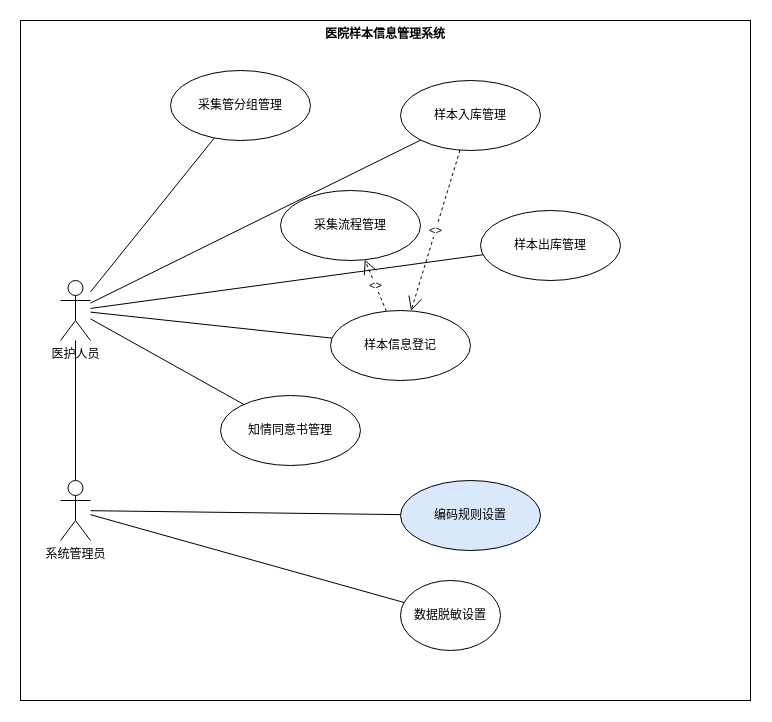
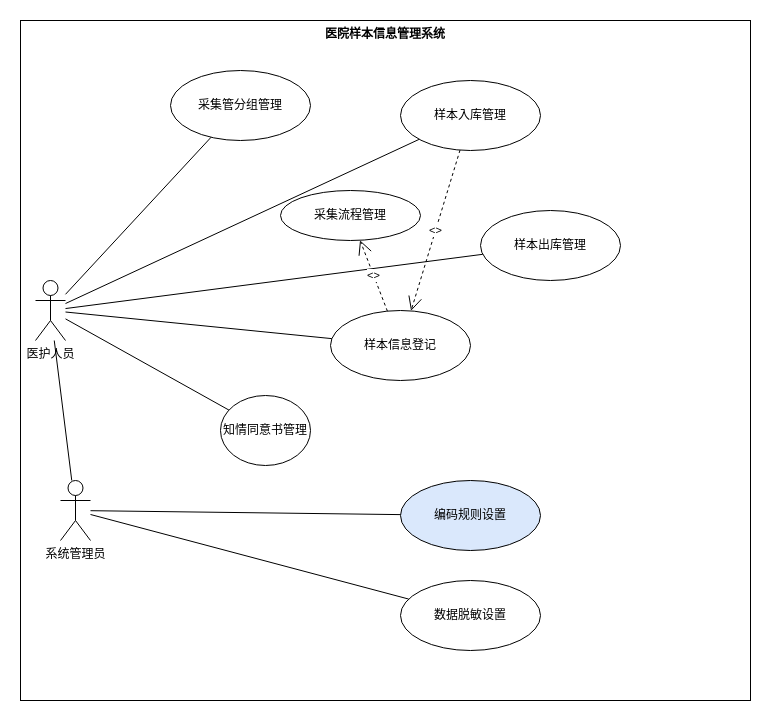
(351, 226) -> (351, 216)
(76, 311) -> (51, 311)
(291, 431) -> (266, 431)
(451, 616) -> (471, 616)
